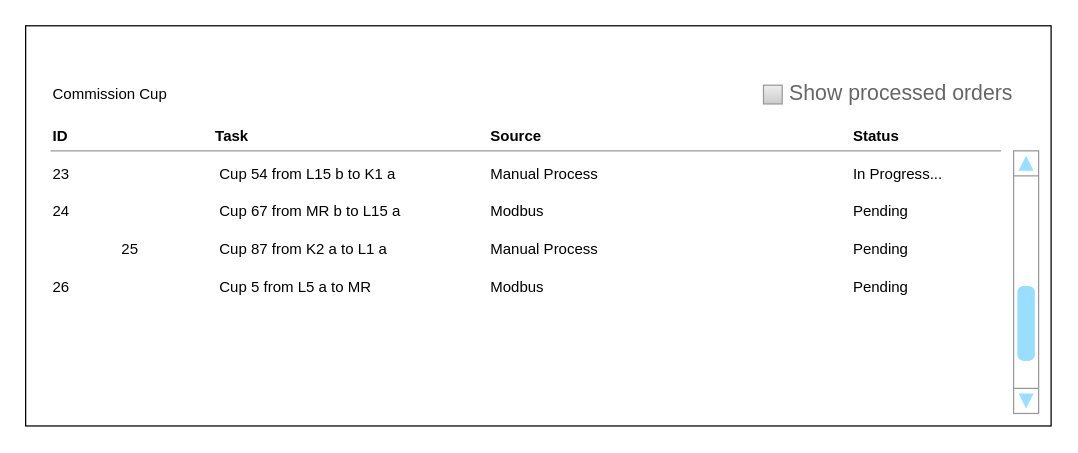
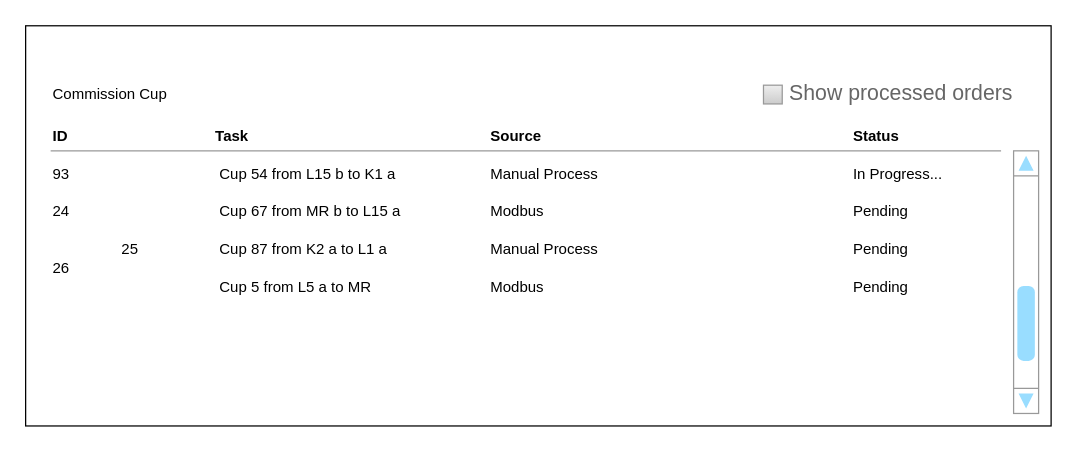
(62, 174) -> (62, 174)
(76, 287) -> (76, 268)
